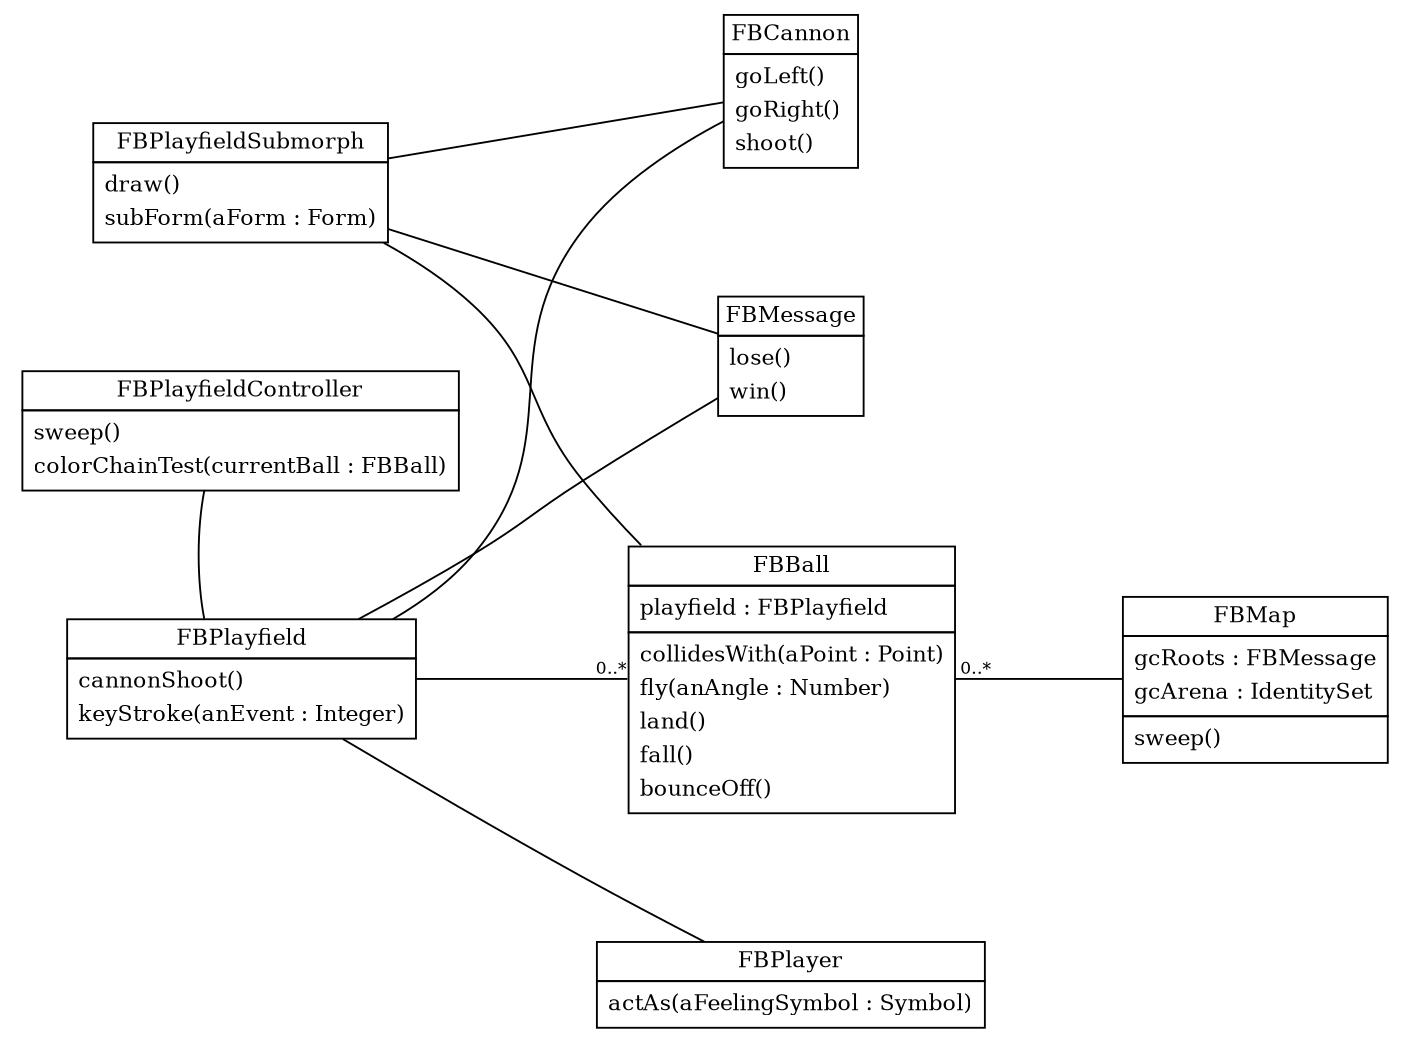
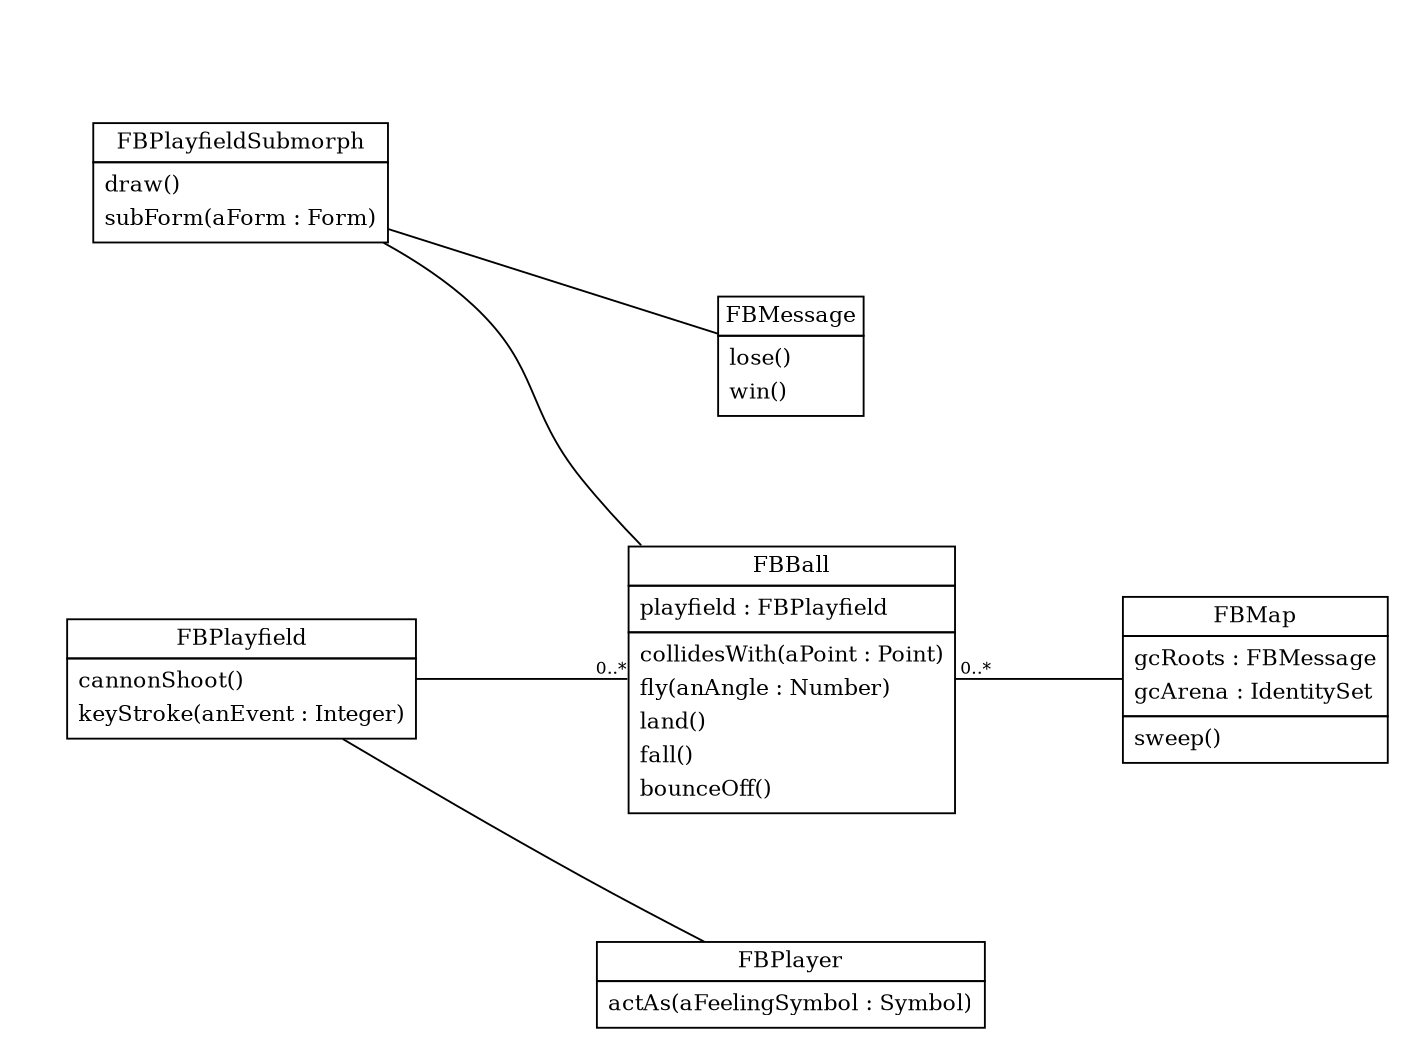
(791, 91) -> none
(241, 431) -> none
(539, 510) -> none
